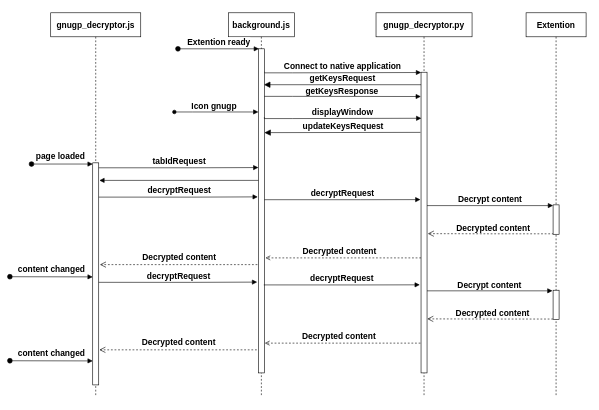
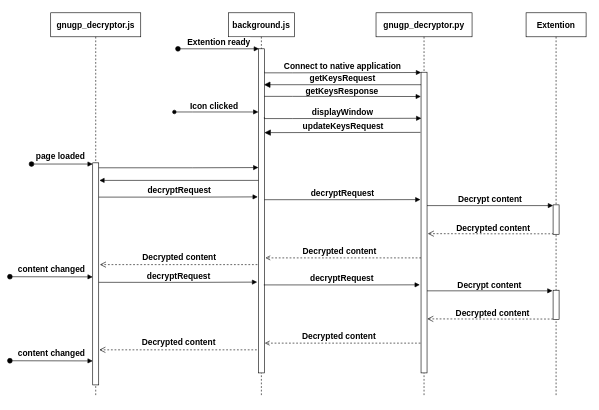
(214, 106) -> (214, 106)
(179, 161) -> none
